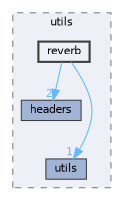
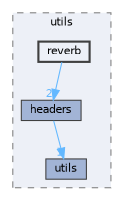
(91, 104) -> (57, 135)
